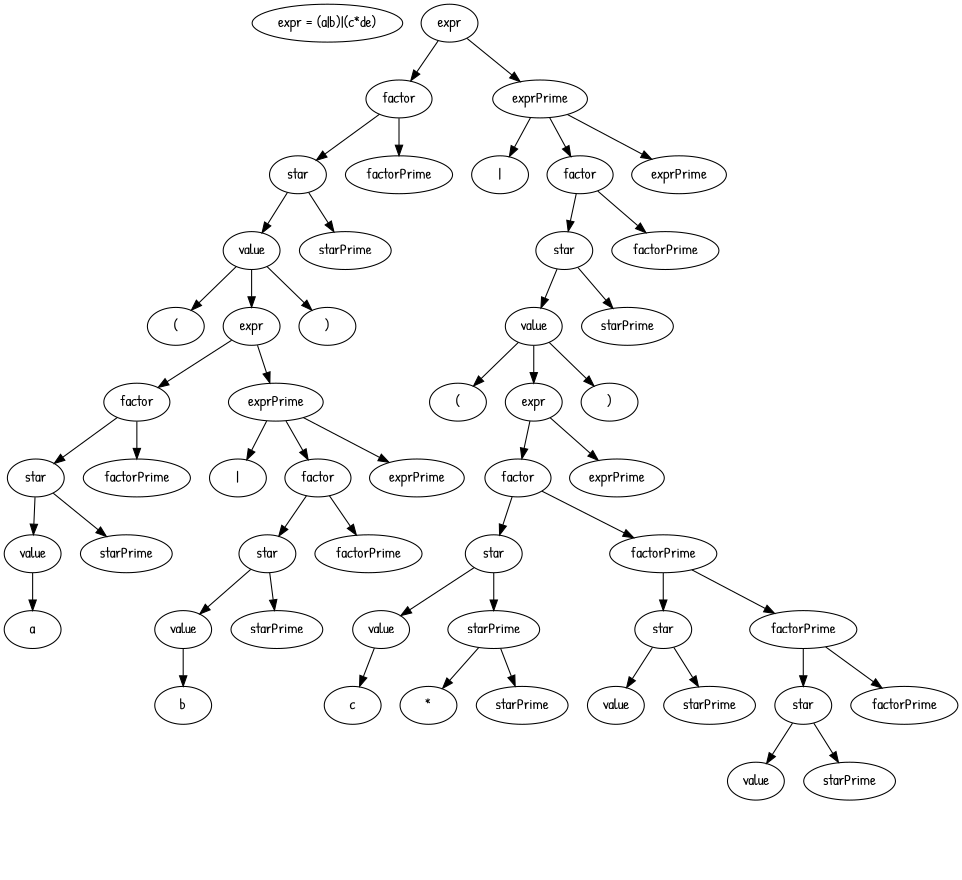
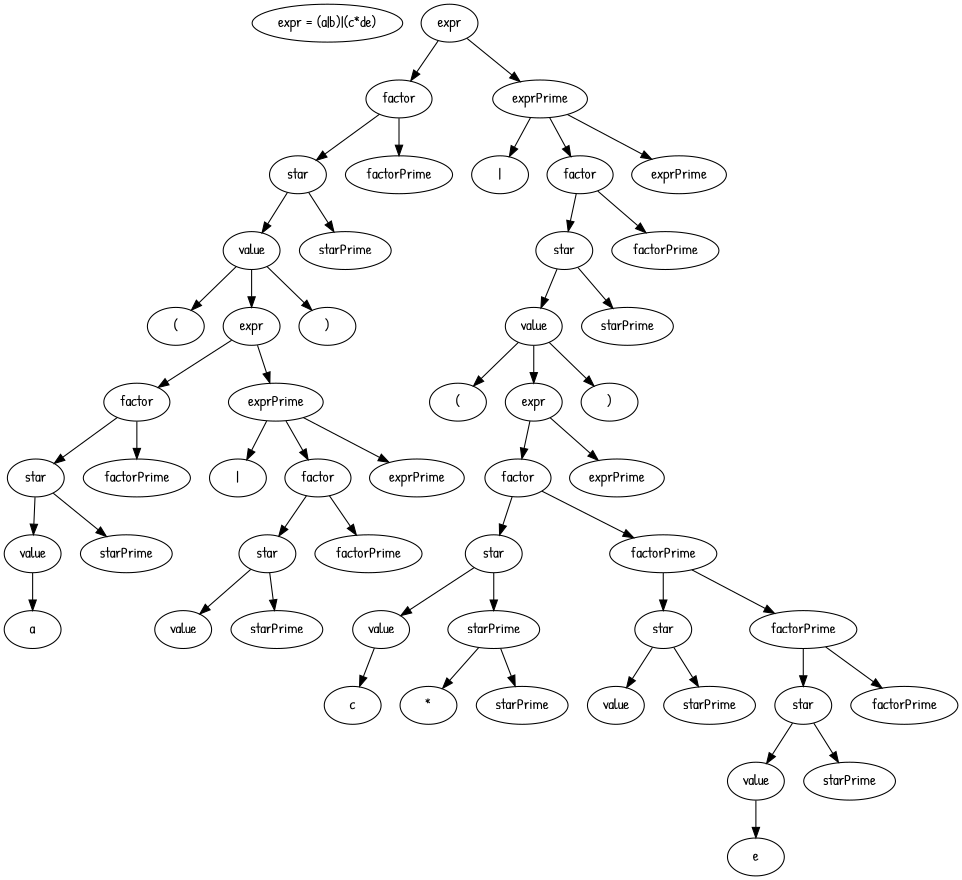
(183, 705) -> none
none -> (756, 857)
